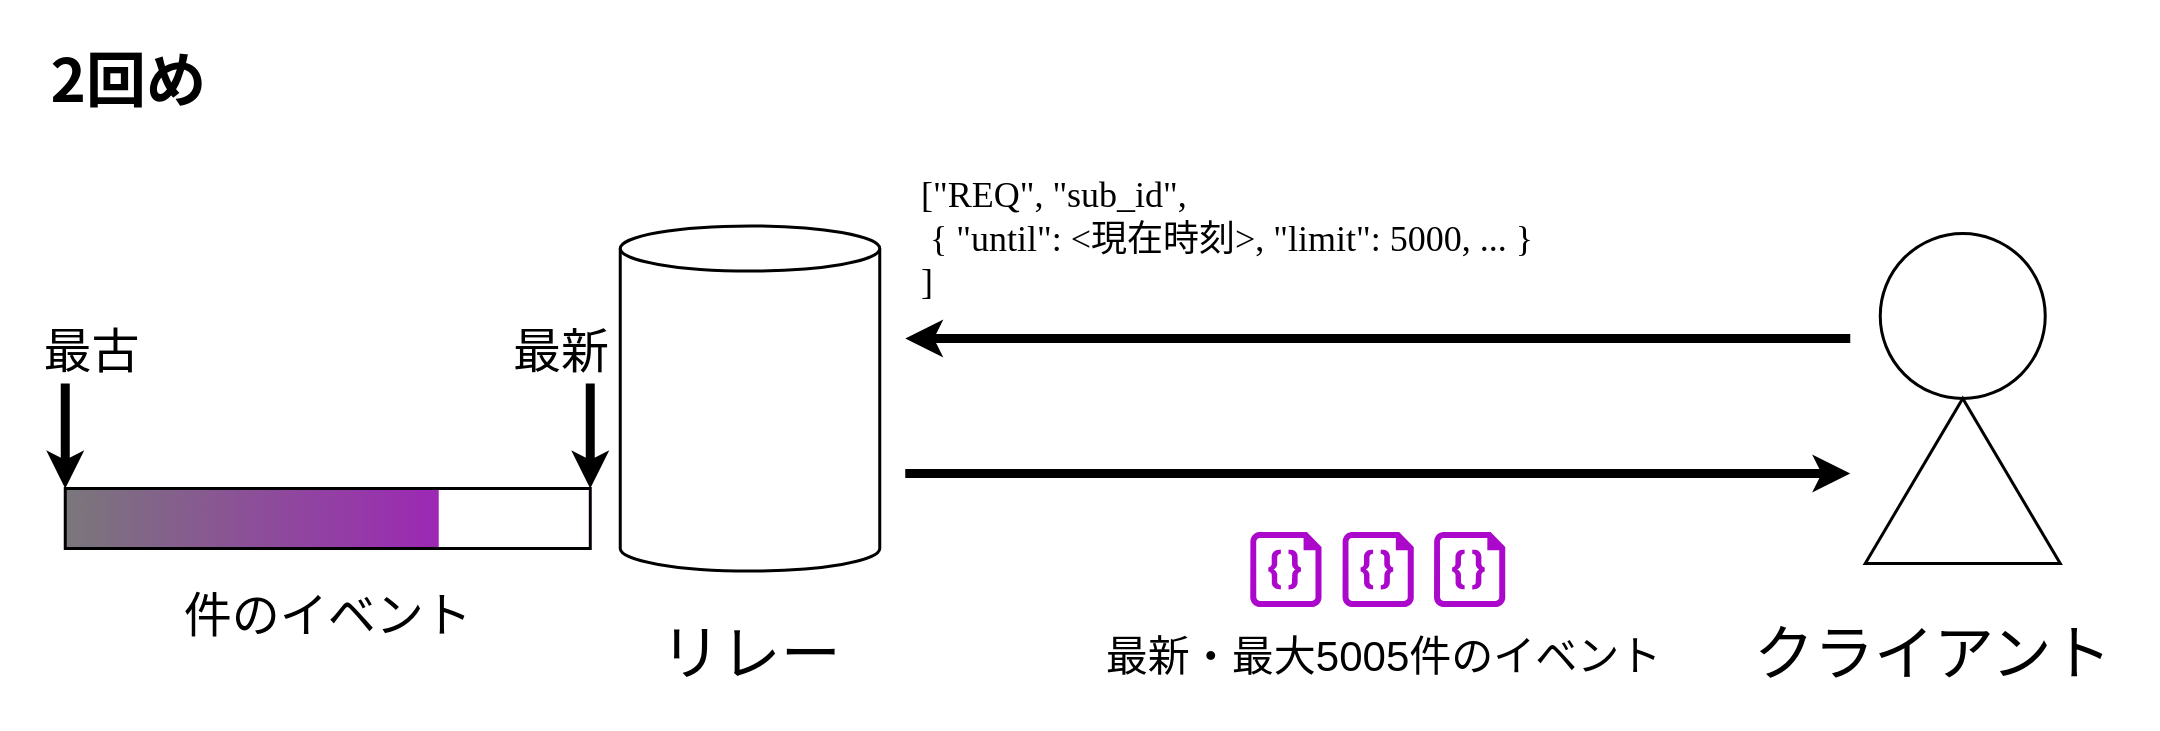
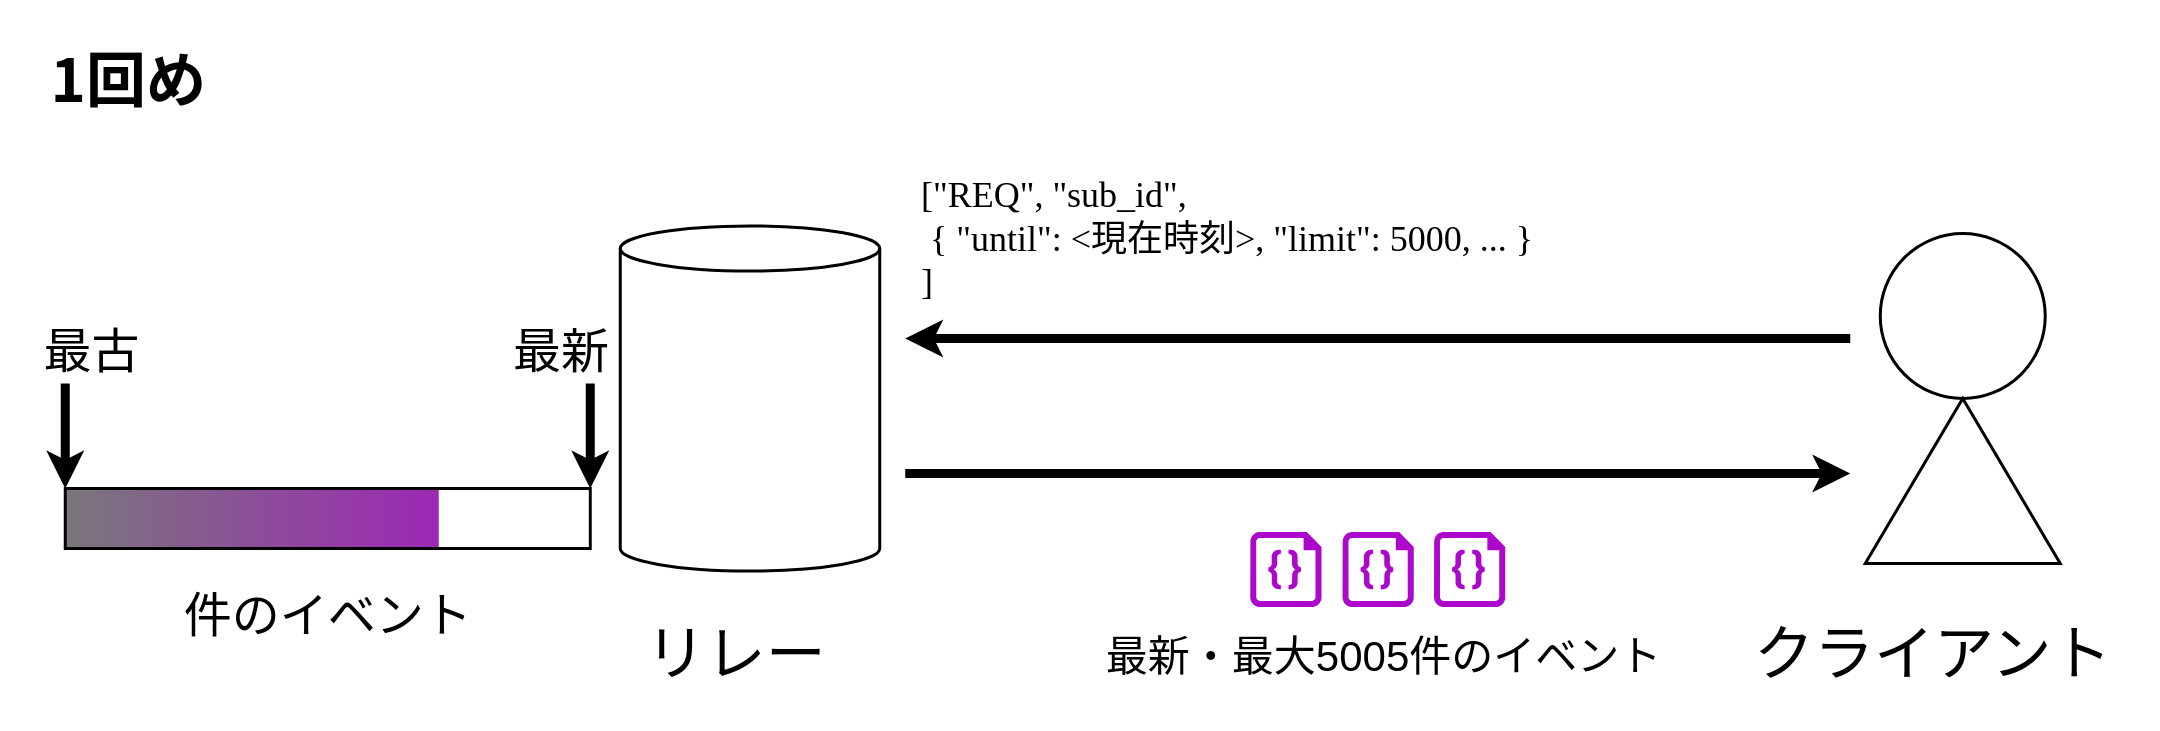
(129, 76) -> (129, 76)
(750, 653) -> (735, 653)
